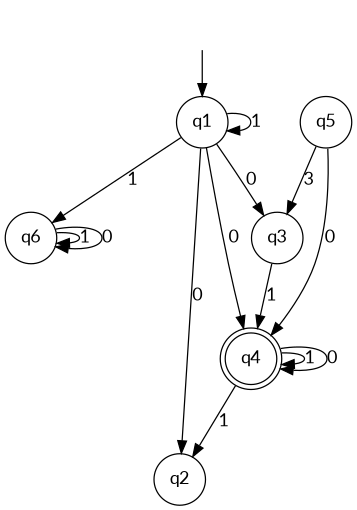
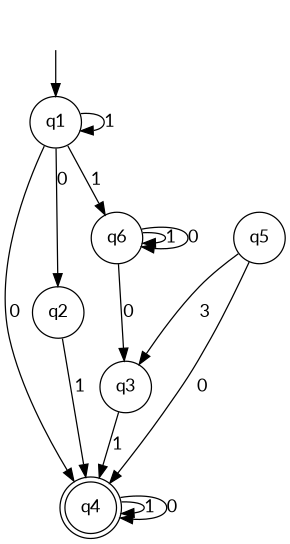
(237, 174) -> (121, 306)
(218, 416) -> (73, 401)
